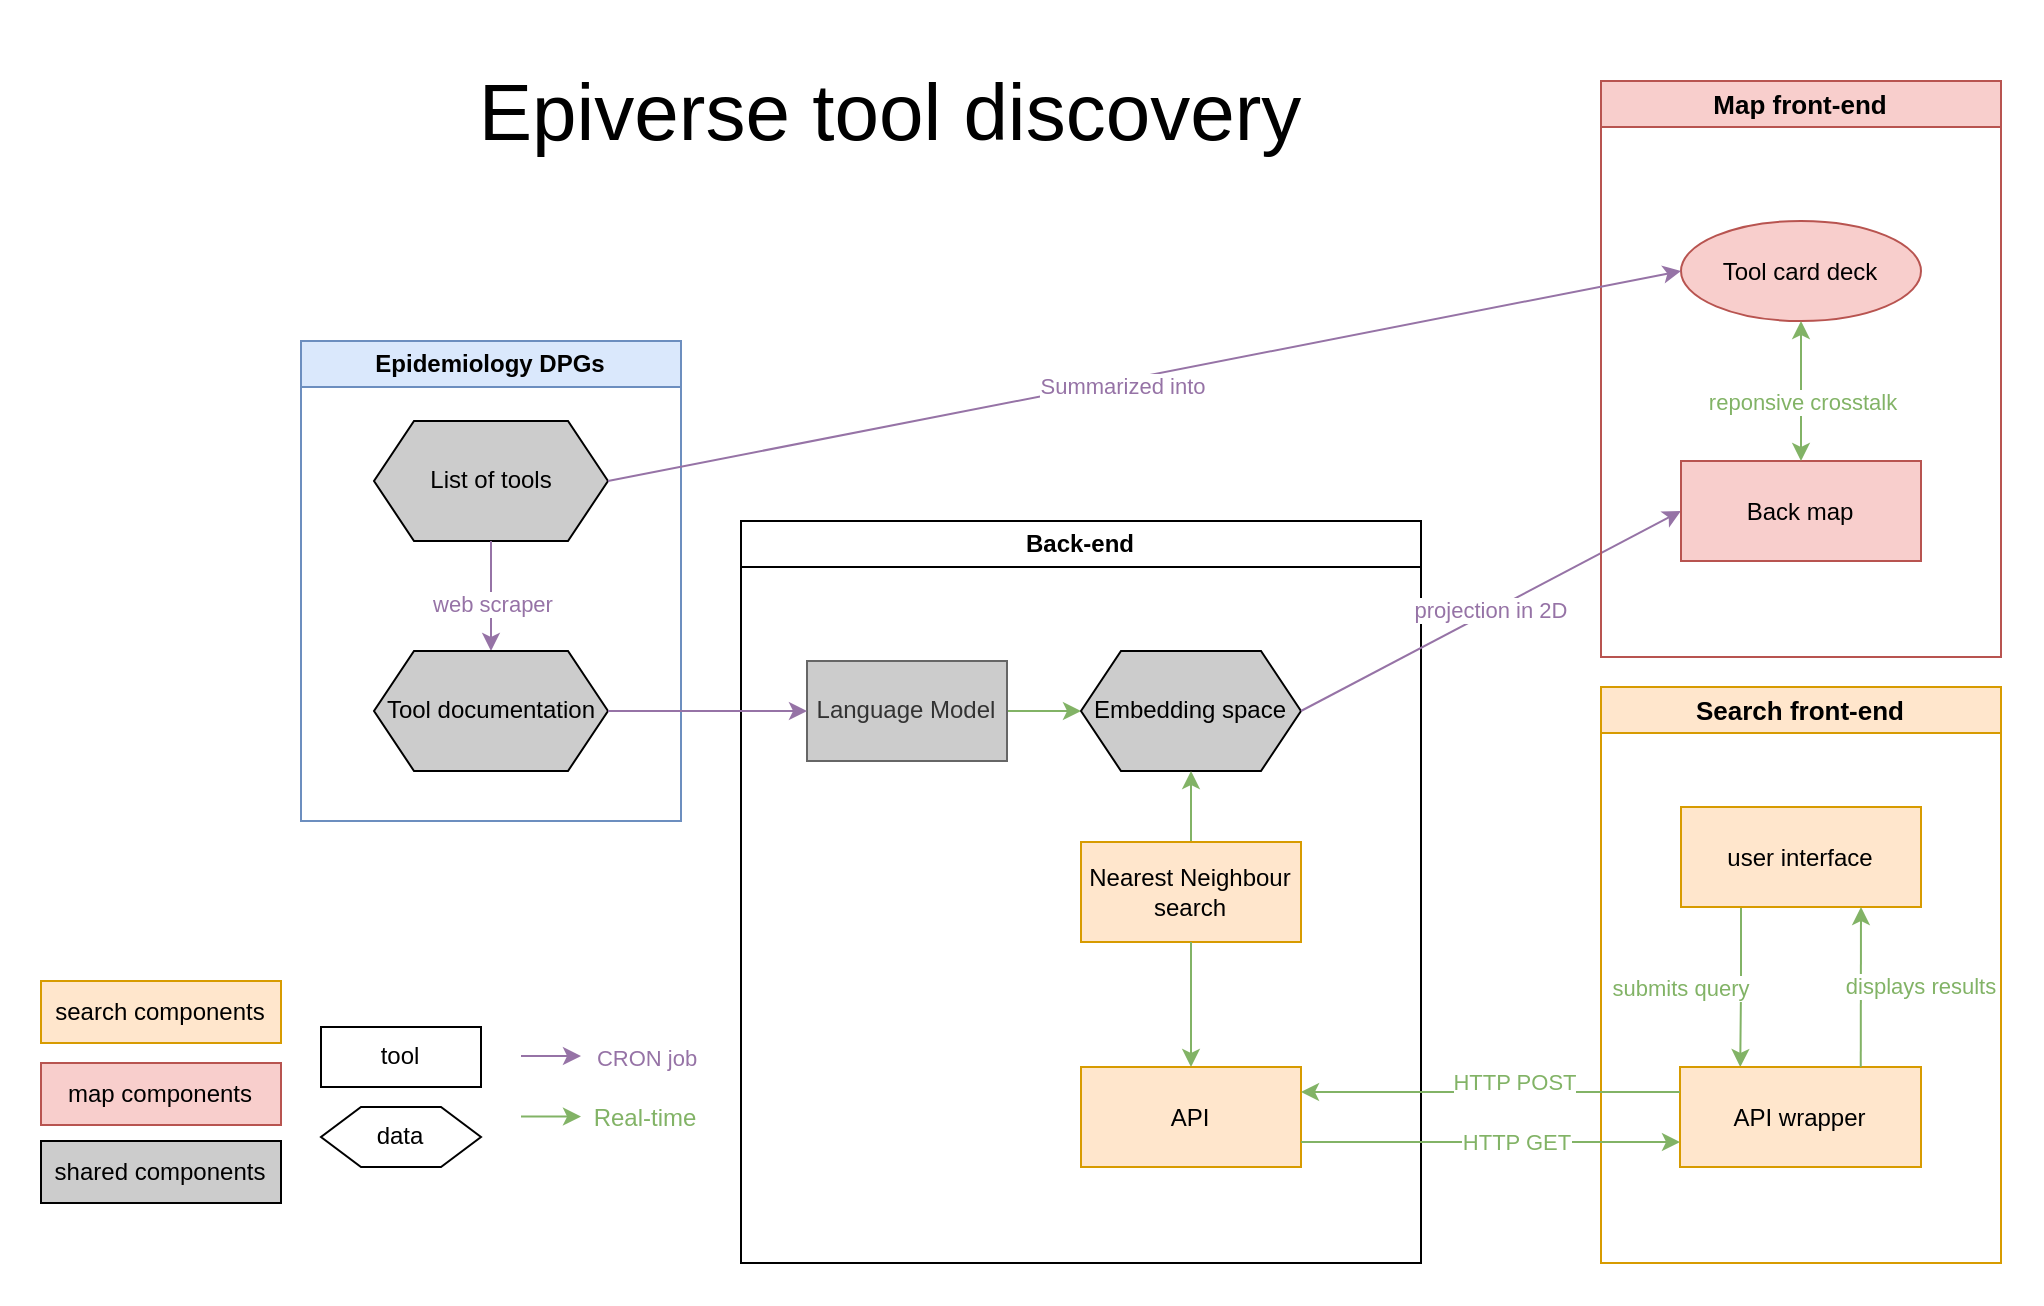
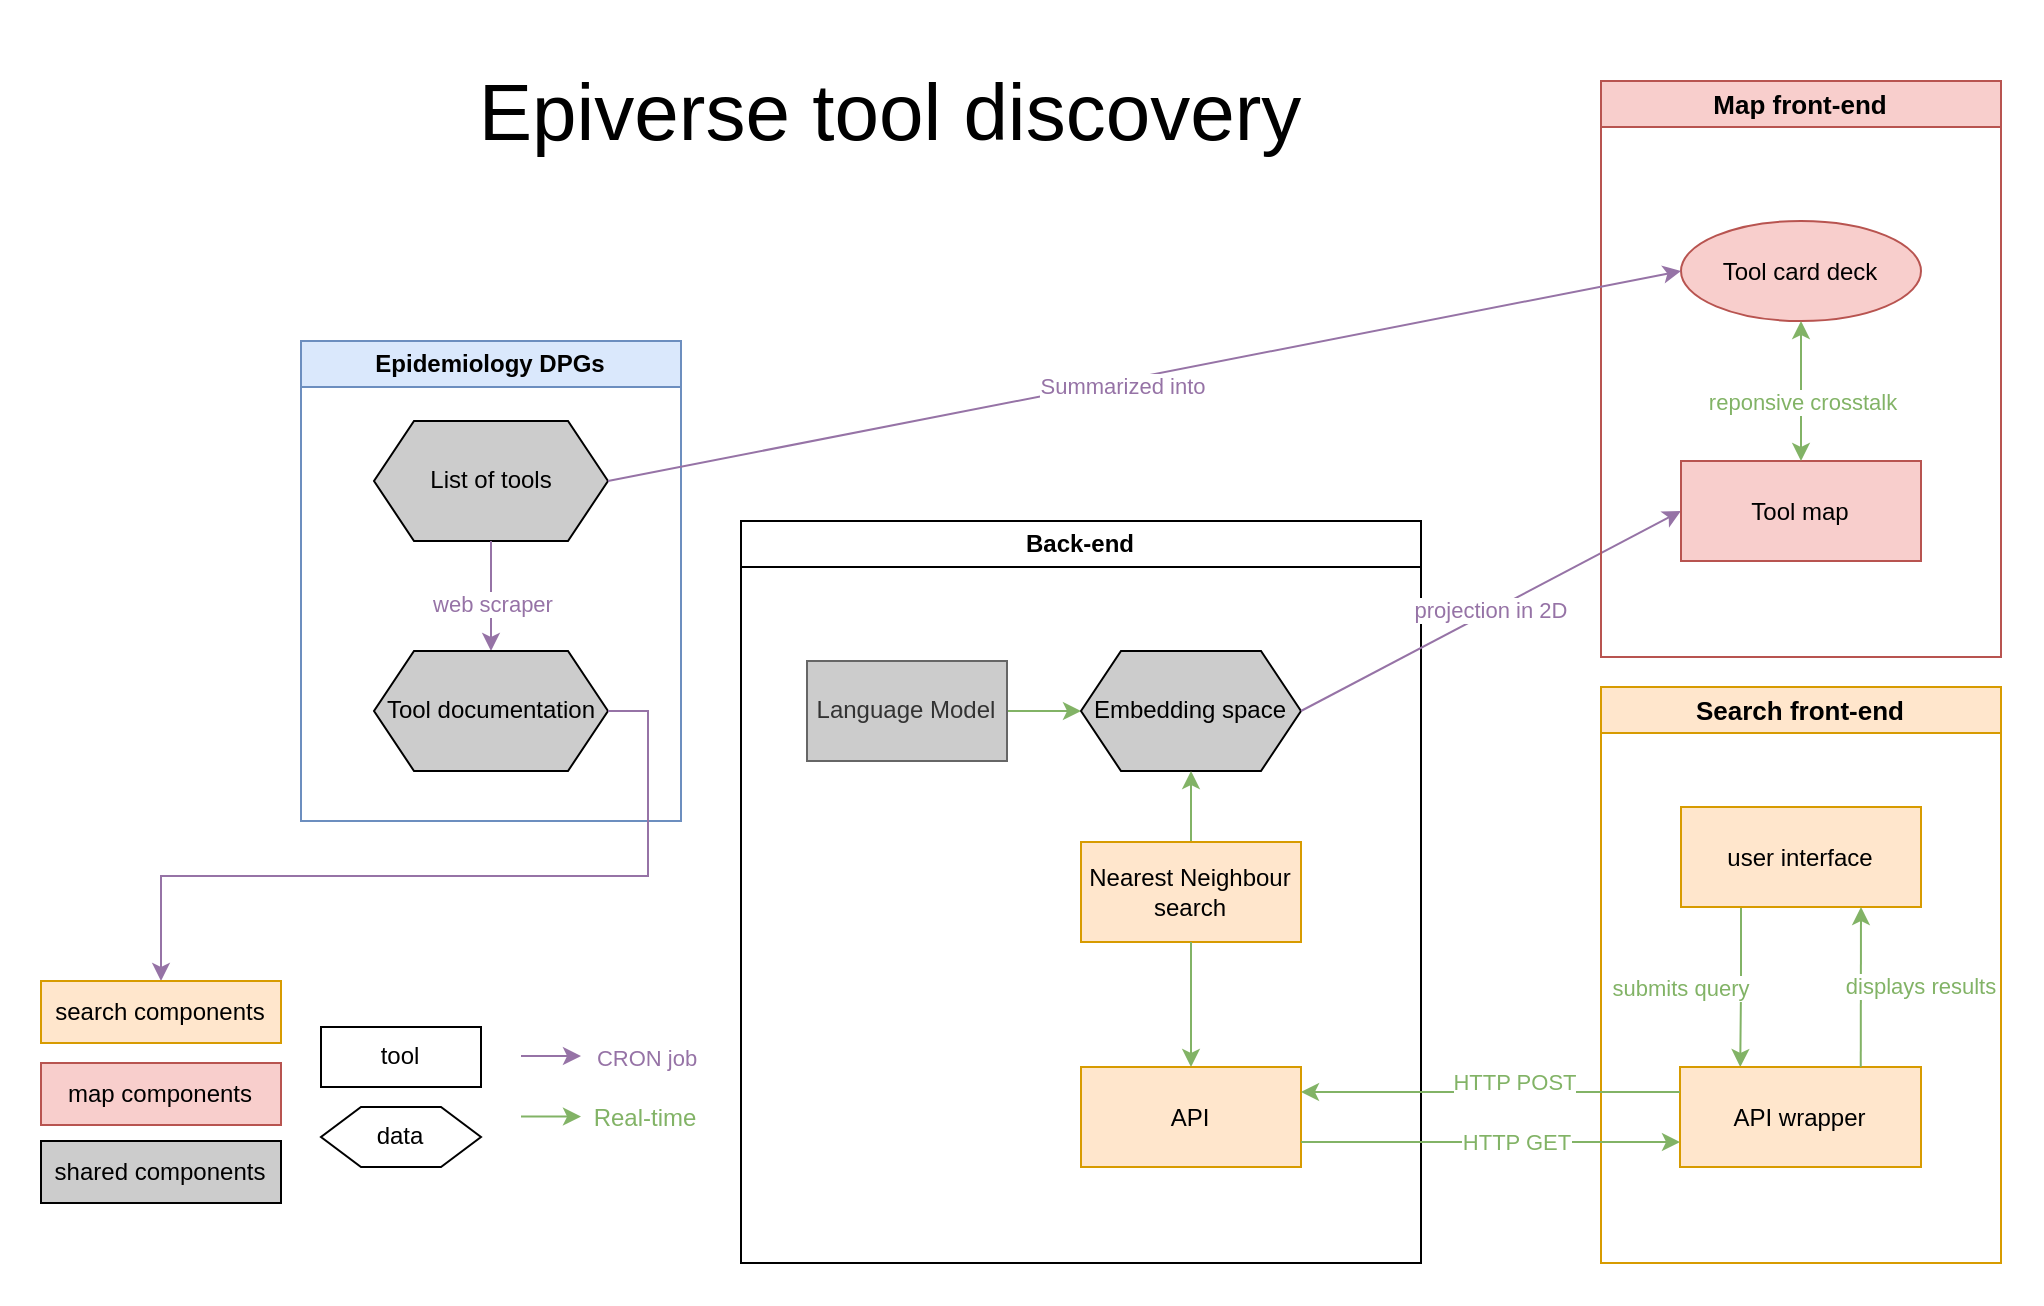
(1800, 512) -> (1800, 512)
(719, 711) -> (443, 876)
